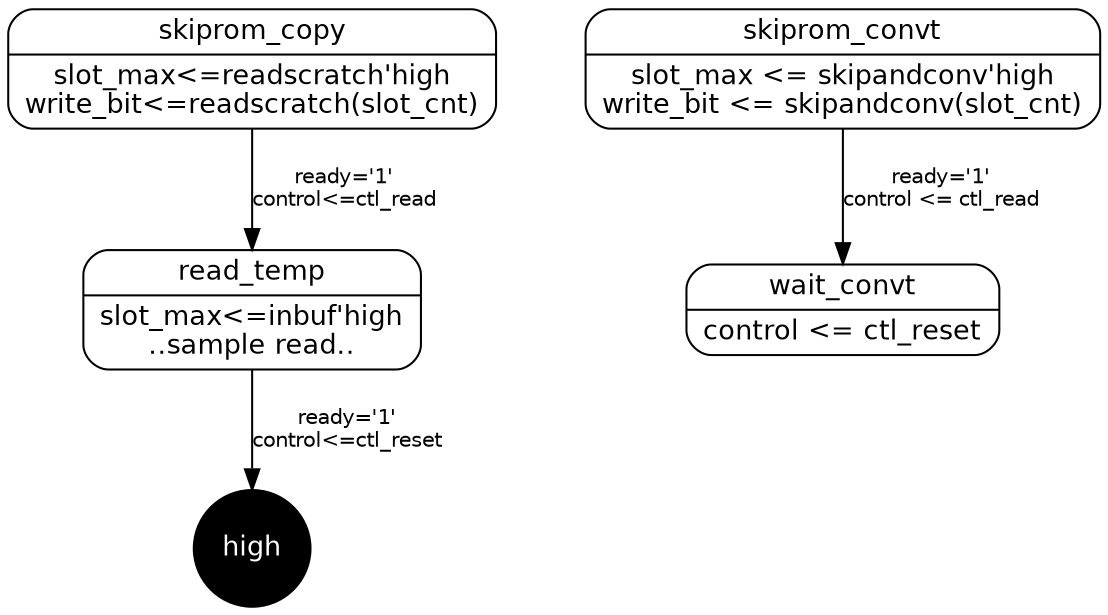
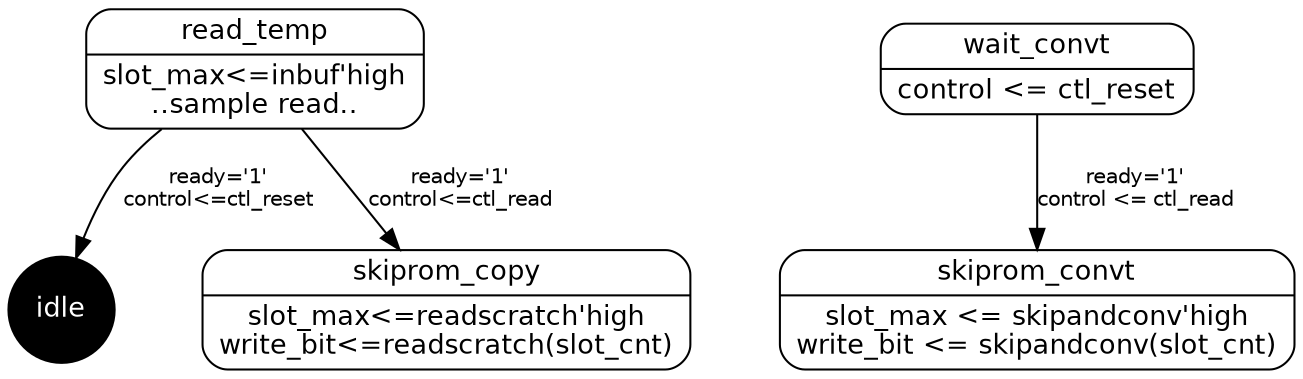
(252, 179) -> (344, 181)
(843, 186) -> (1037, 171)
(252, 548) -> (62, 310)
